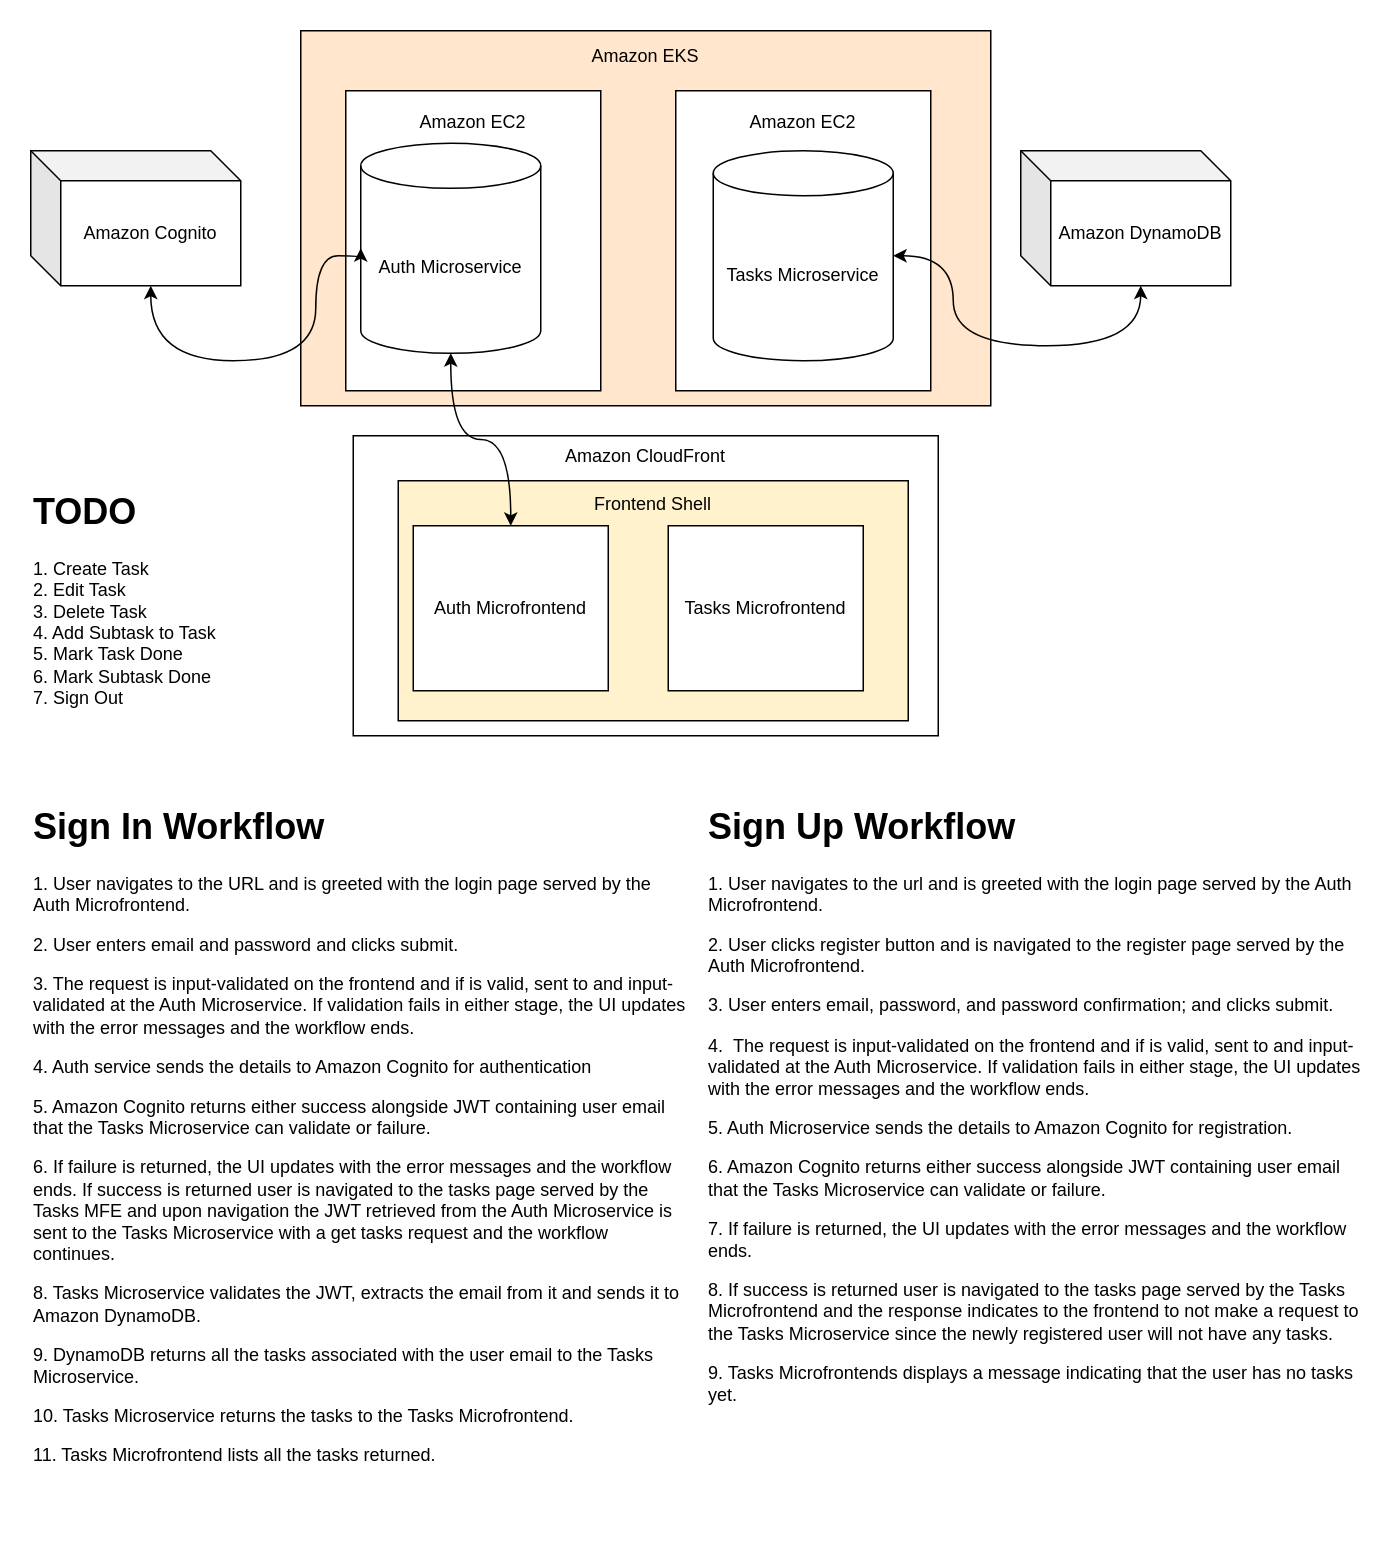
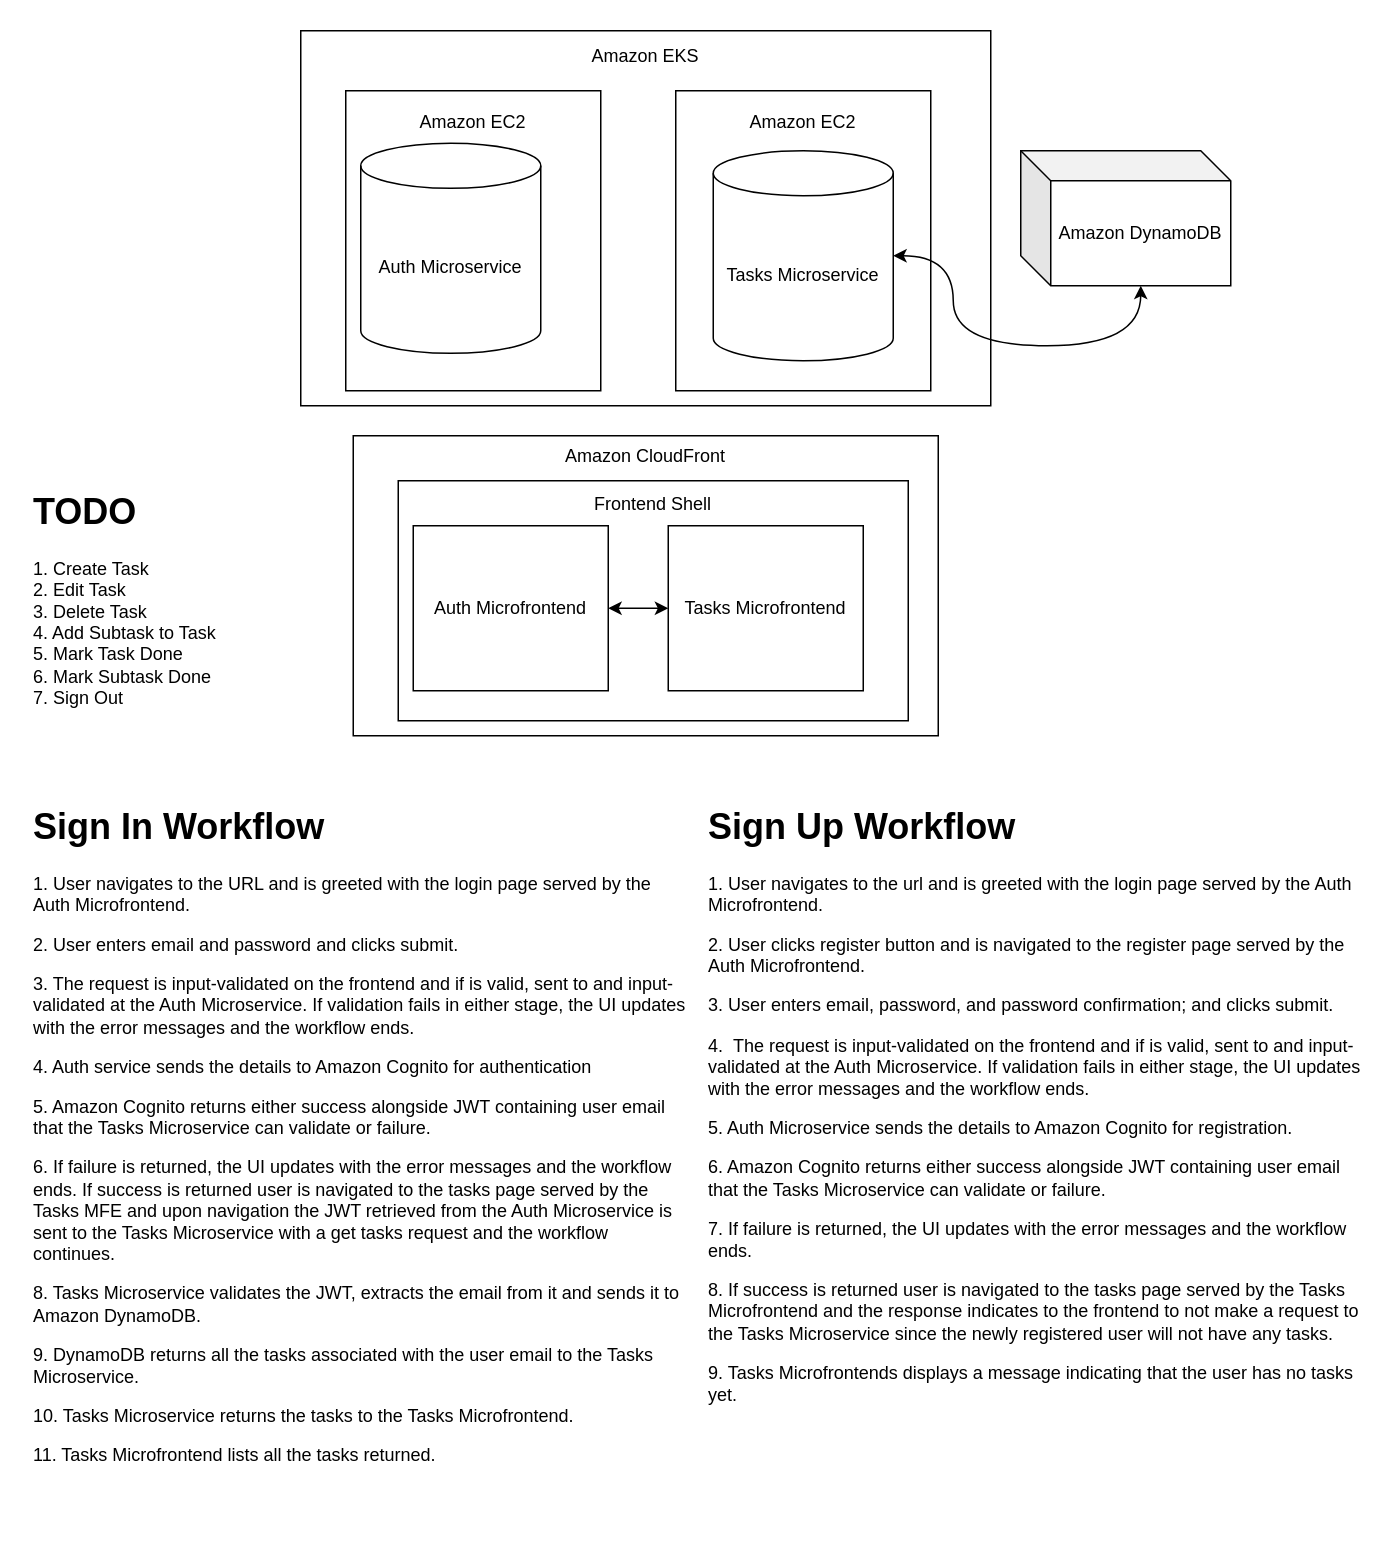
(136, 218) -> none
(646, 218) -> (646, 218)
(268, 358) -> none
(481, 440) -> (638, 608)
(653, 601) -> (653, 601)
